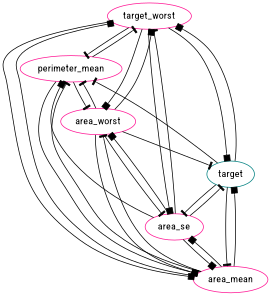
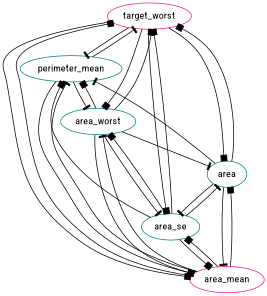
(71, 69) -> (71, 69)
(90, 96) -> (91, 98)
(166, 118) -> (166, 134)
(98, 122) -> (98, 122)
(231, 174) -> (227, 174)
(174, 227) -> (171, 227)
